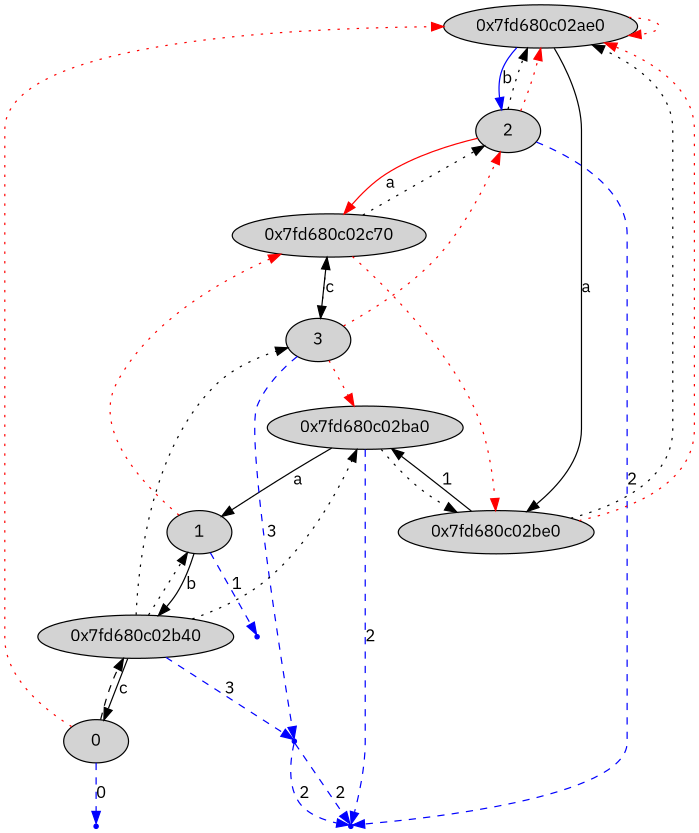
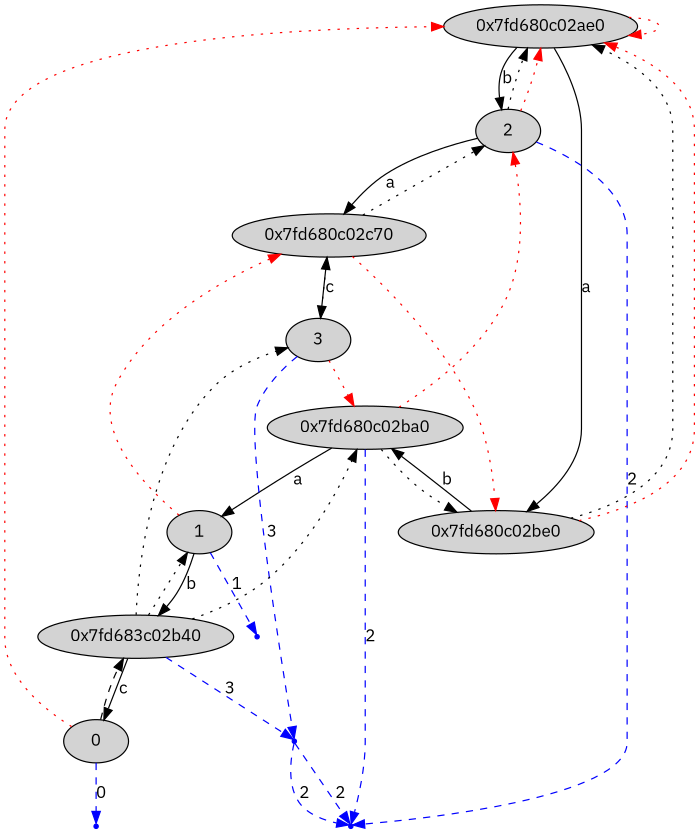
(502, 71) -> (502, 71)
(409, 161) -> (409, 161)
(435, 259) -> (502, 307)
(448, 480) -> (448, 480)
(136, 637) -> (136, 637)
